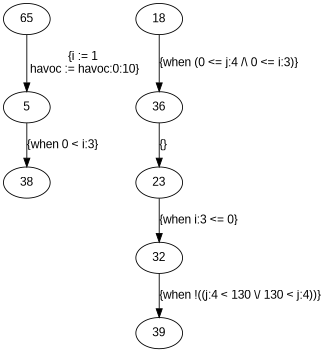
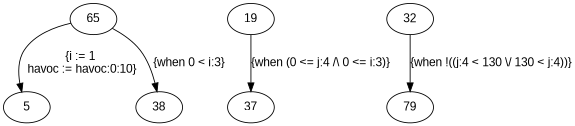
(159, 19) -> (251, 19)
(159, 107) -> (251, 107)
(27, 141) -> (140, 50)
(159, 183) -> none
(159, 333) -> (410, 107)
